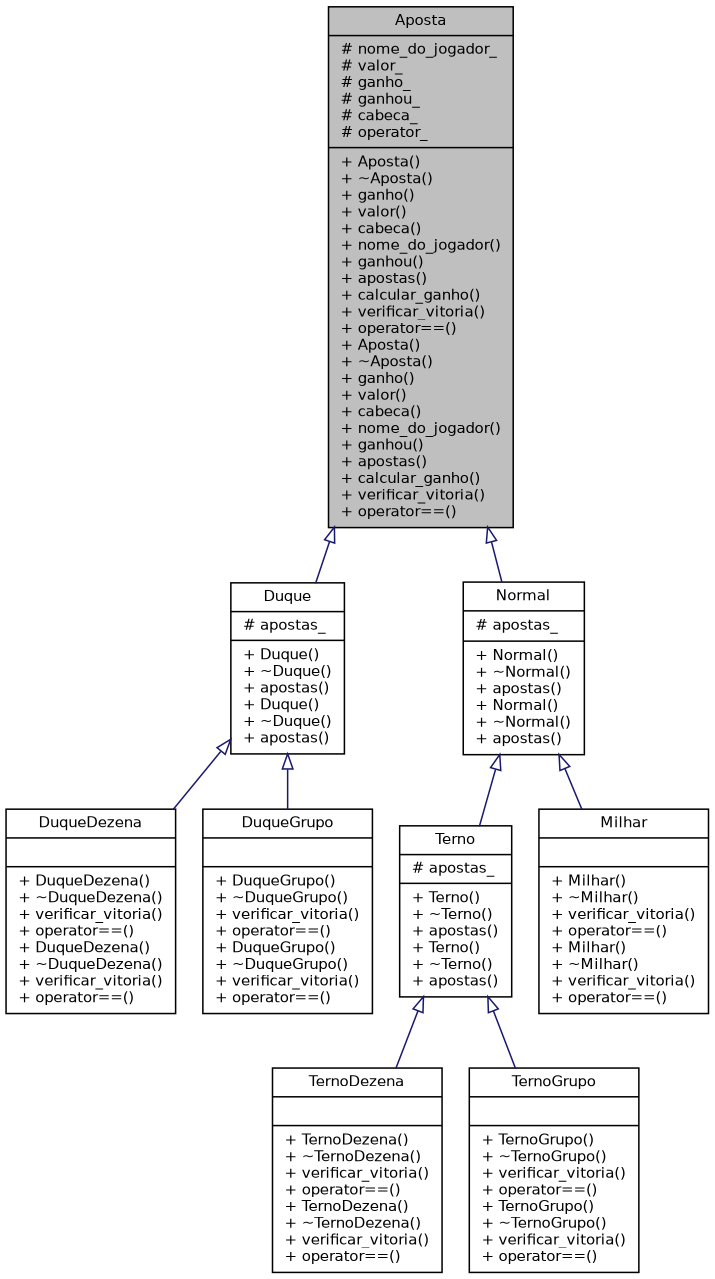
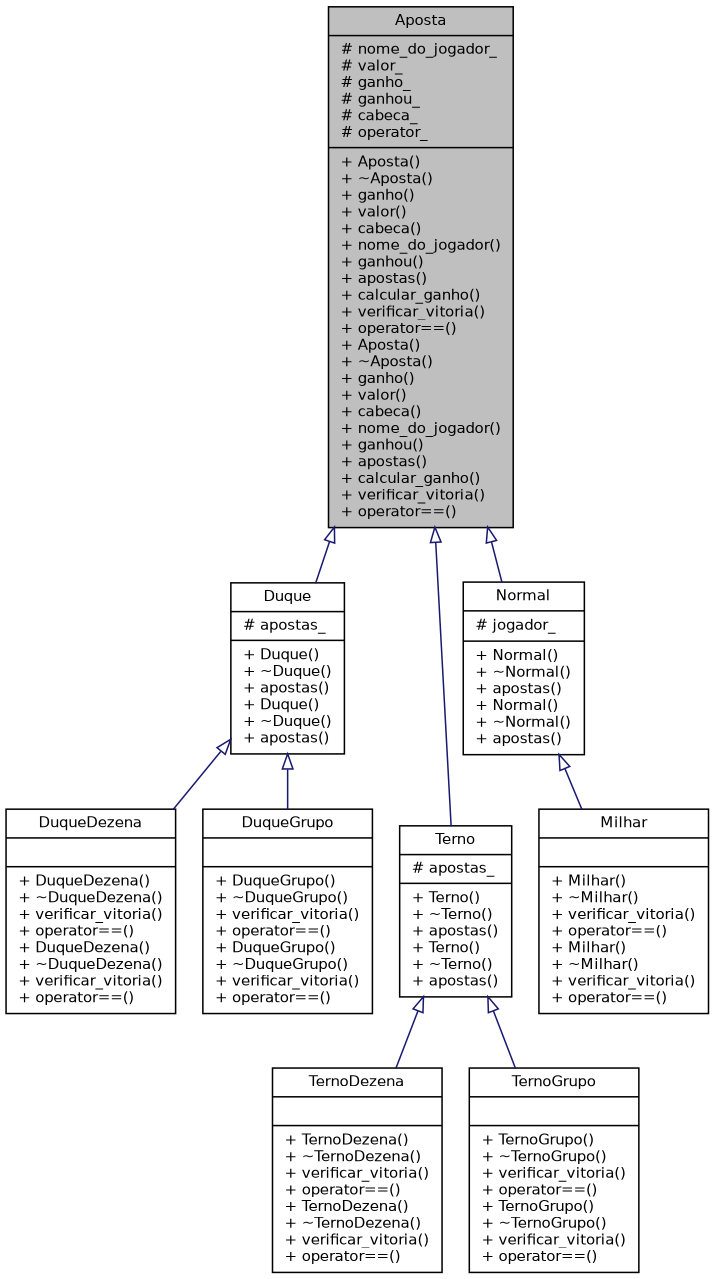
(517, 625) -> (516, 625)
(487, 798) -> (443, 685)
